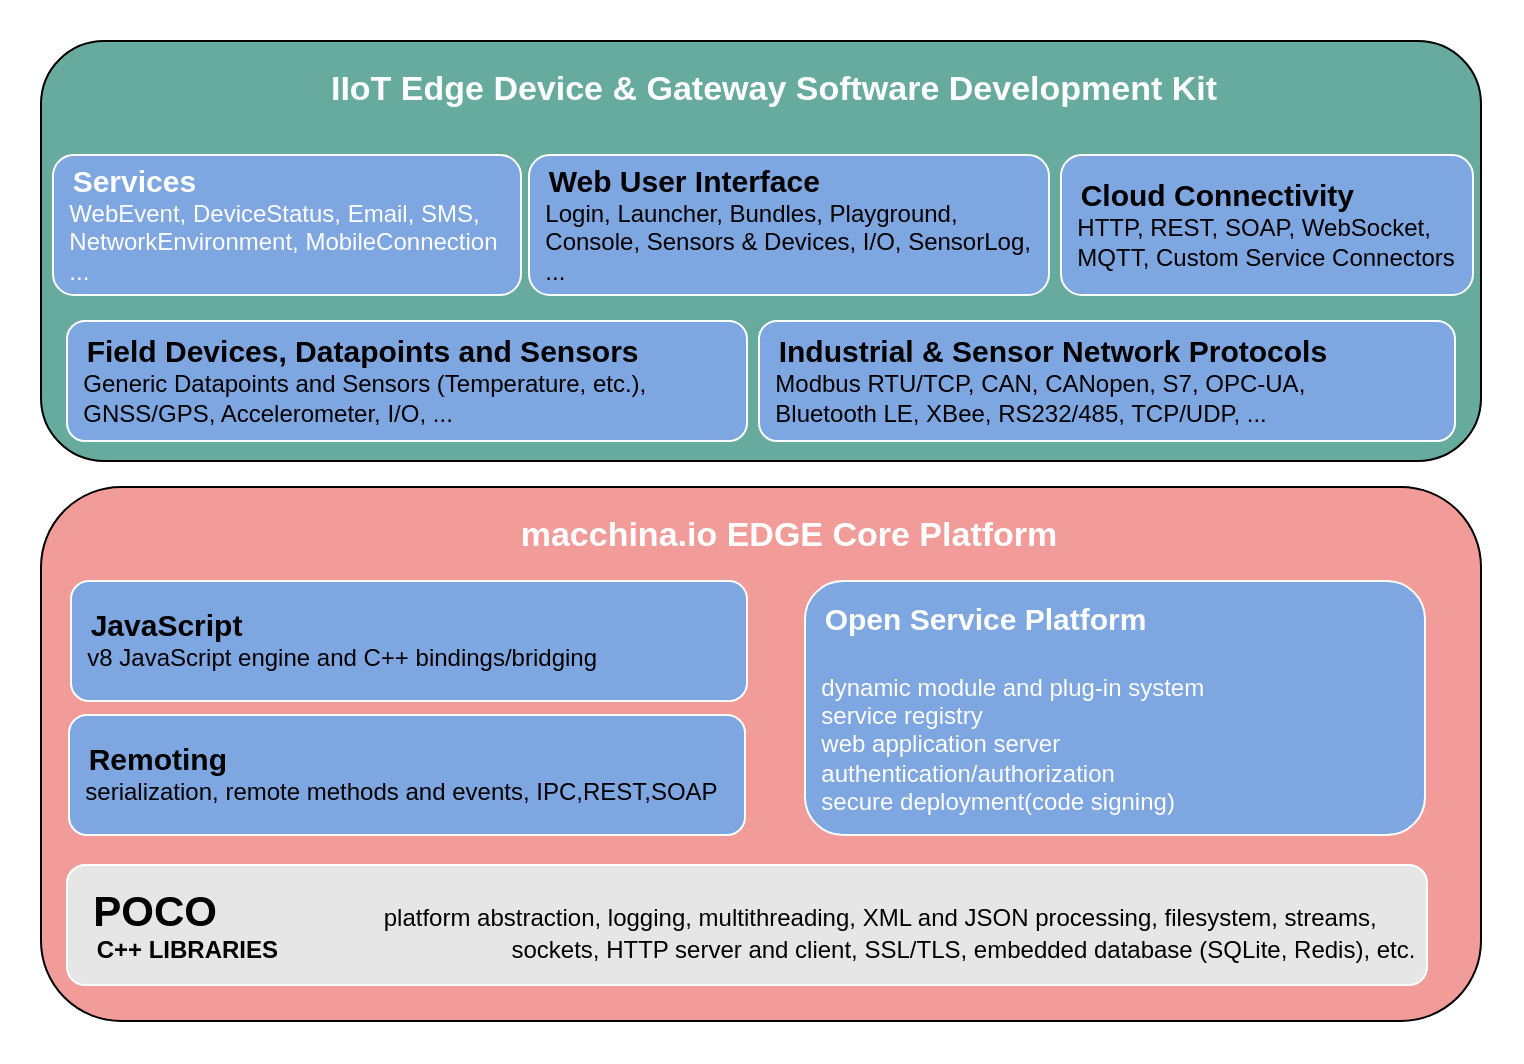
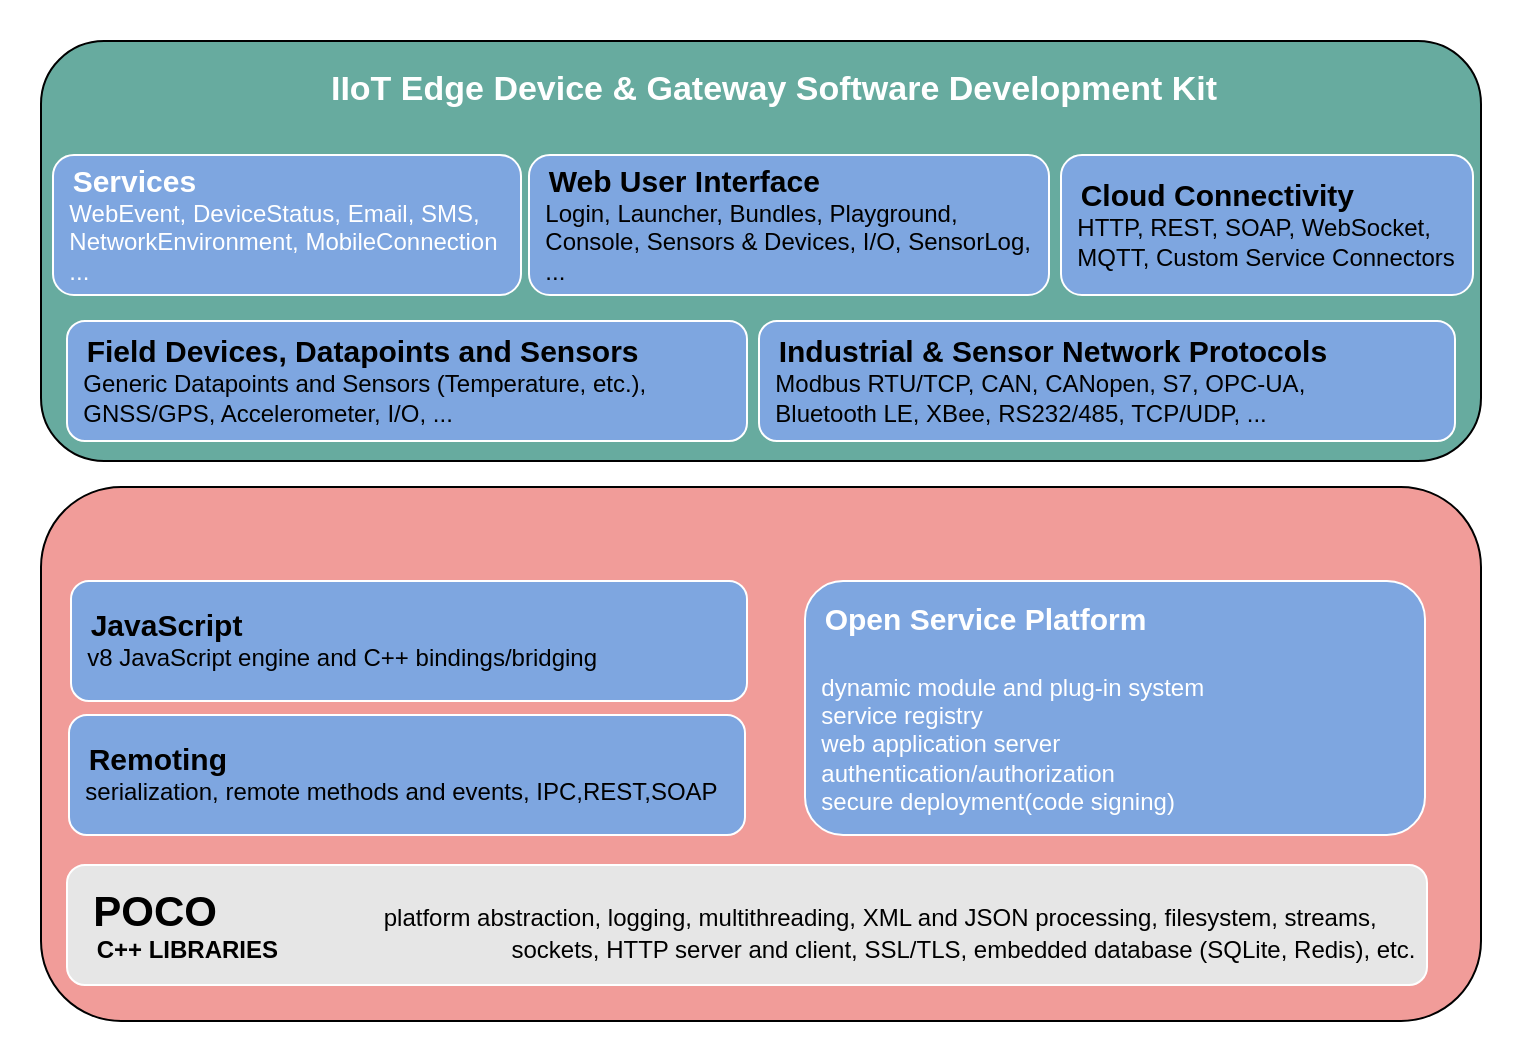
(789, 537) -> none
